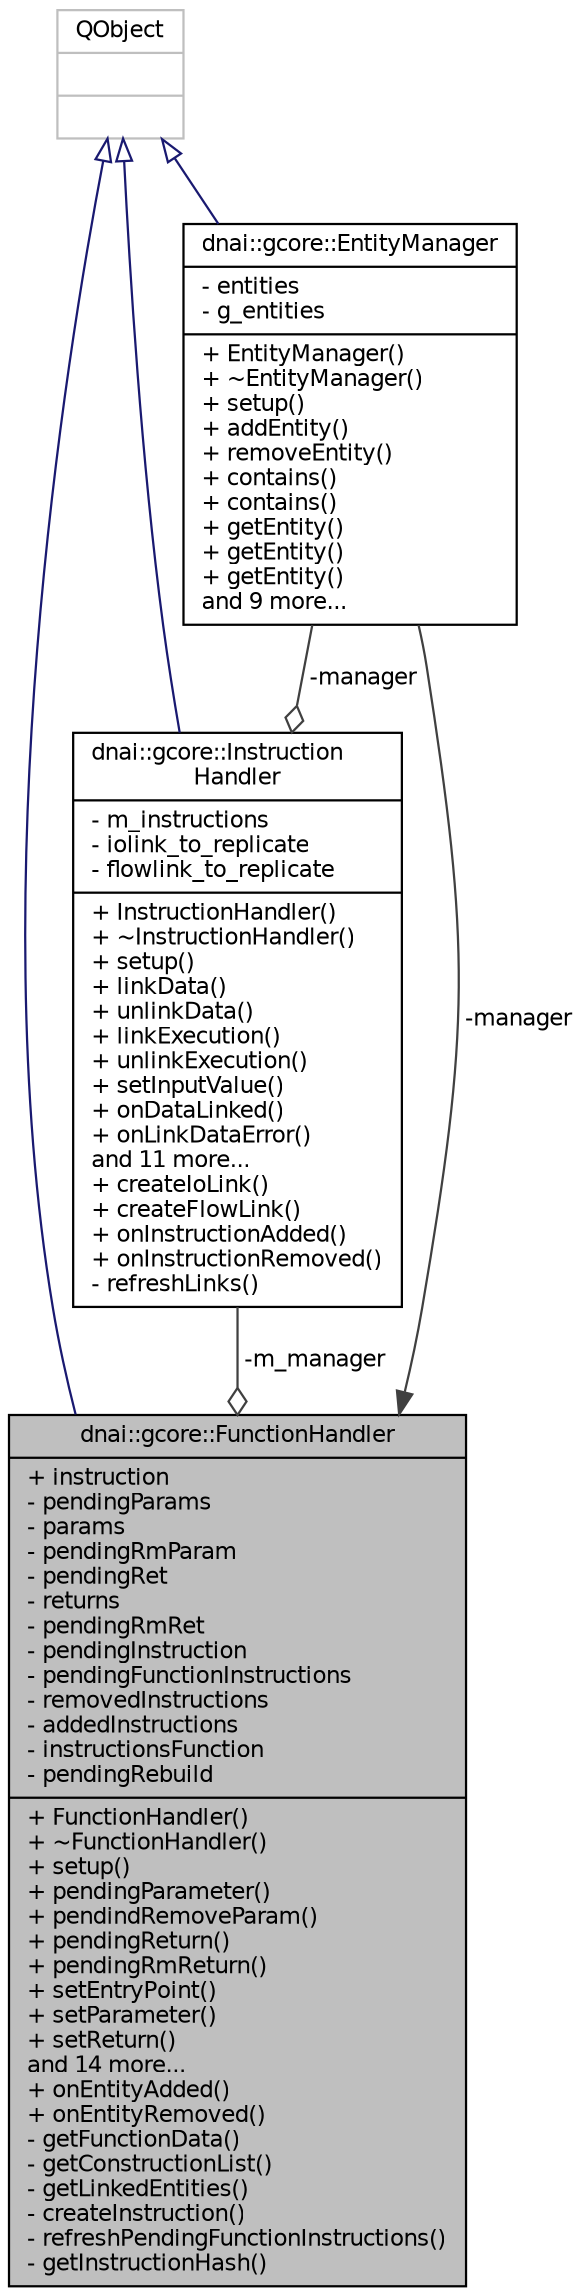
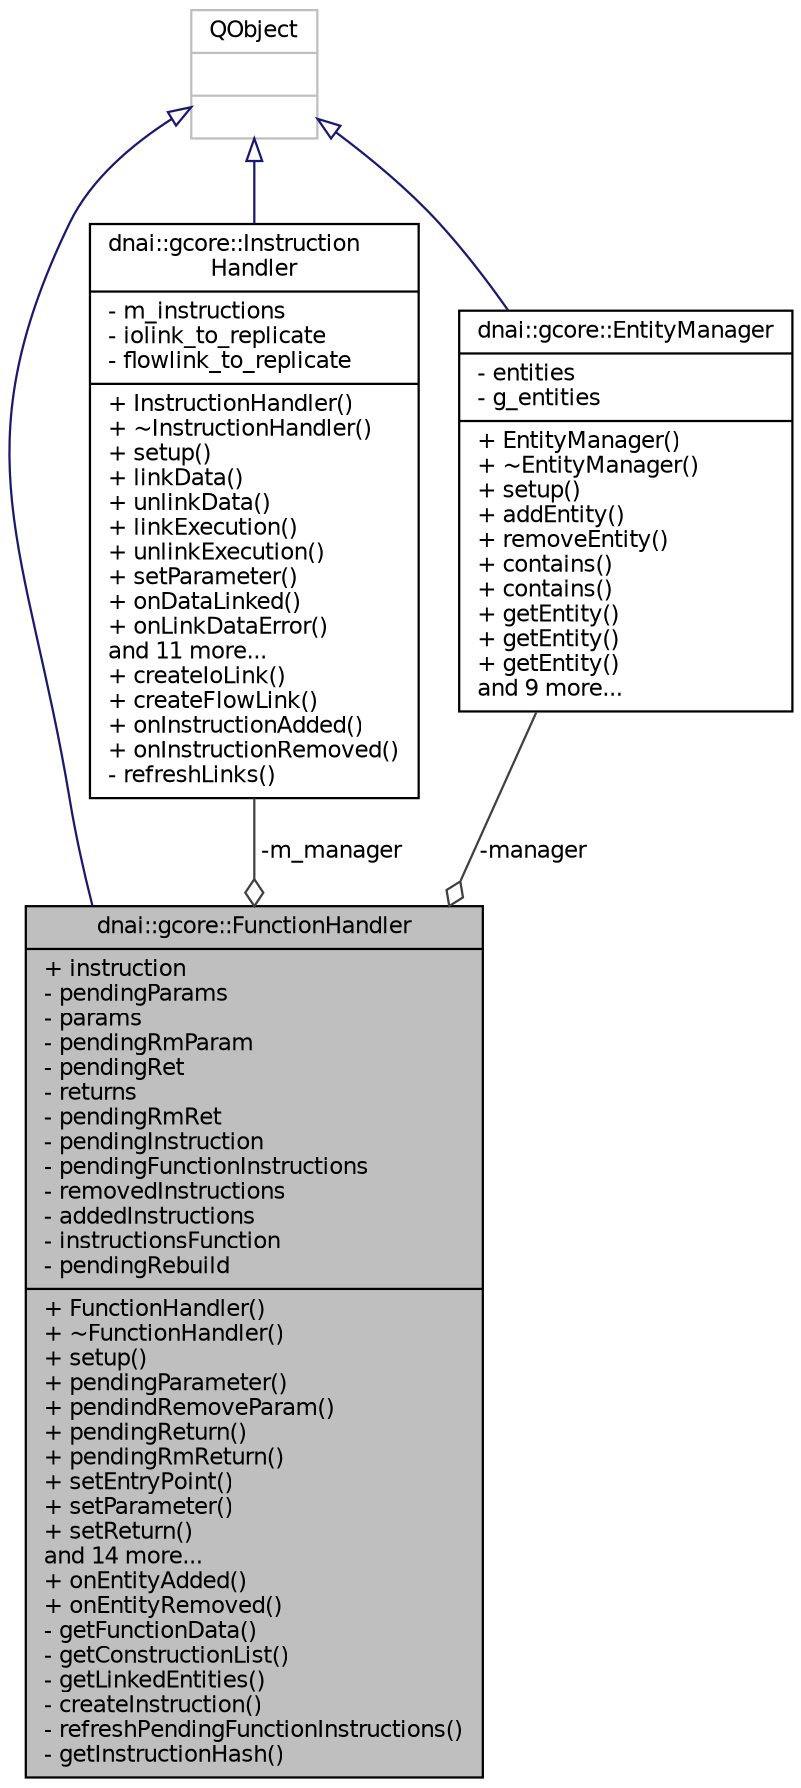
(305, 665) -> none
(458, 1009) -> (498, 796)
(188, 1086) -> (204, 577)
